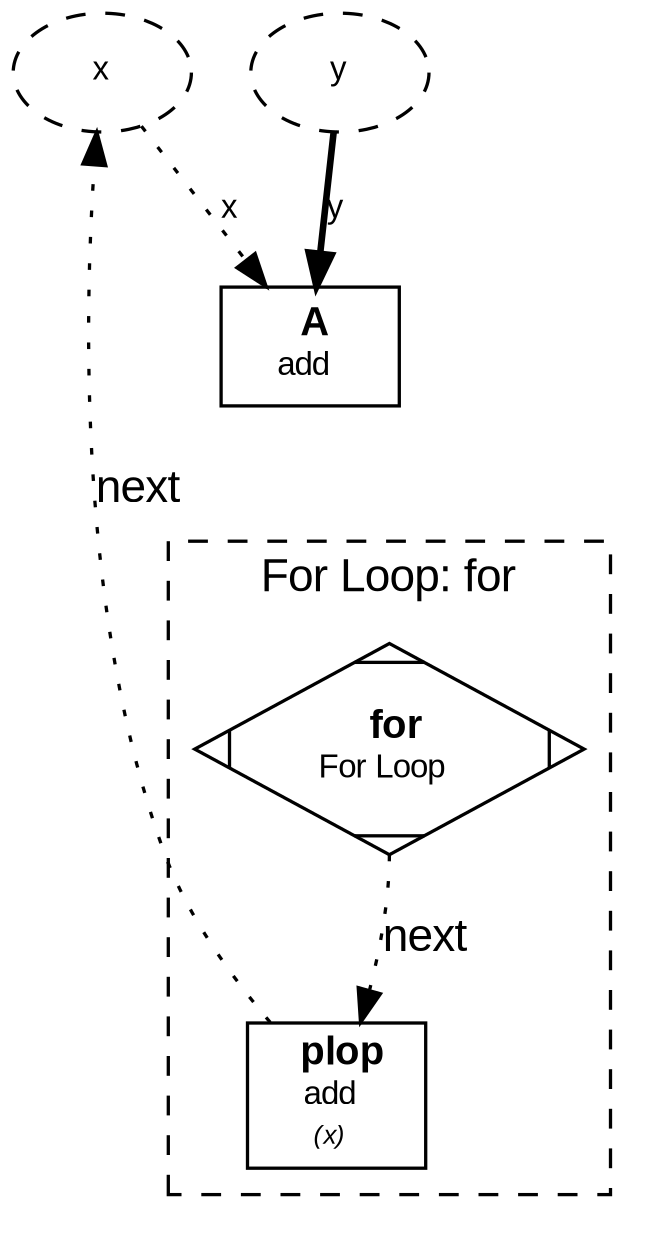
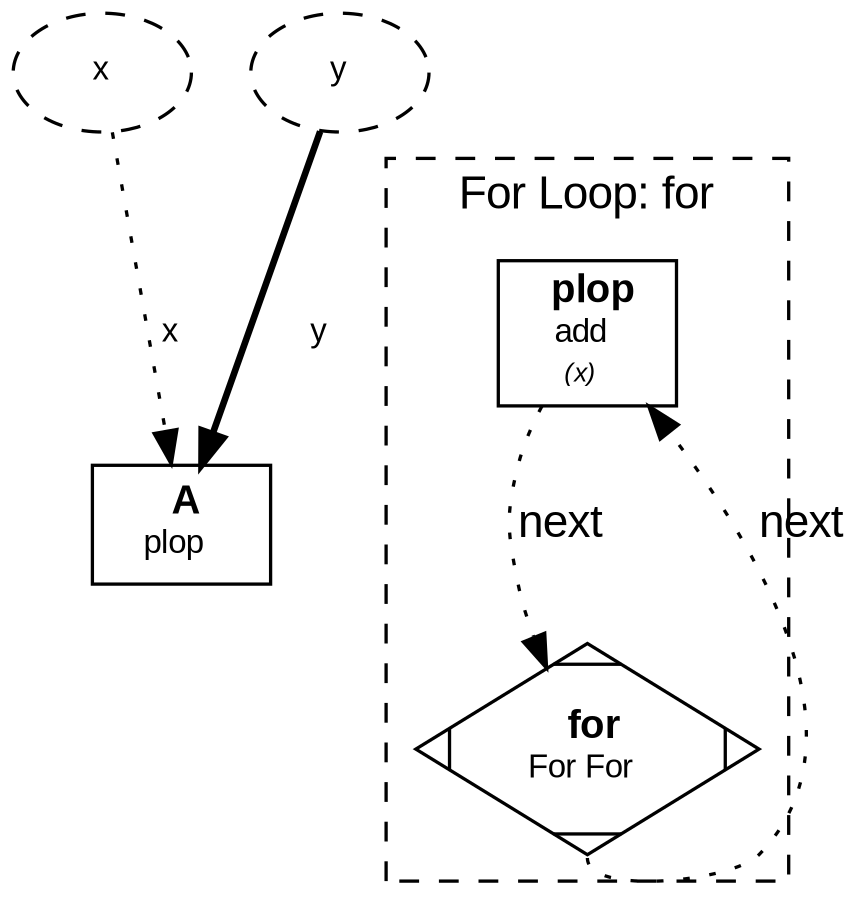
(304, 365) -> (175, 543)
(108, 613) -> (509, 520)
(383, 768) -> (581, 768)
